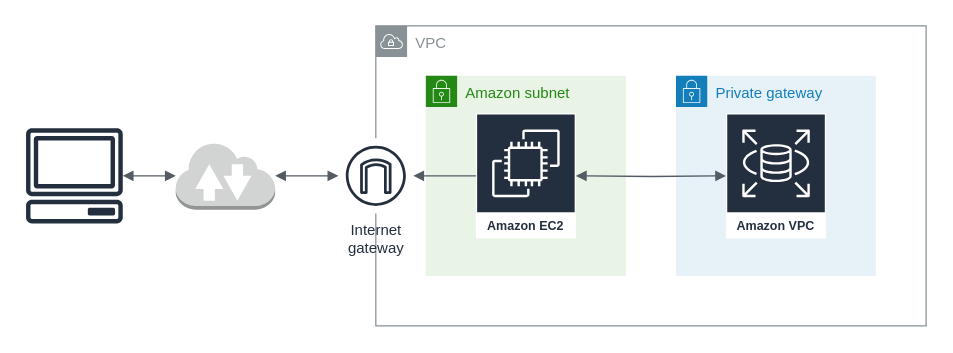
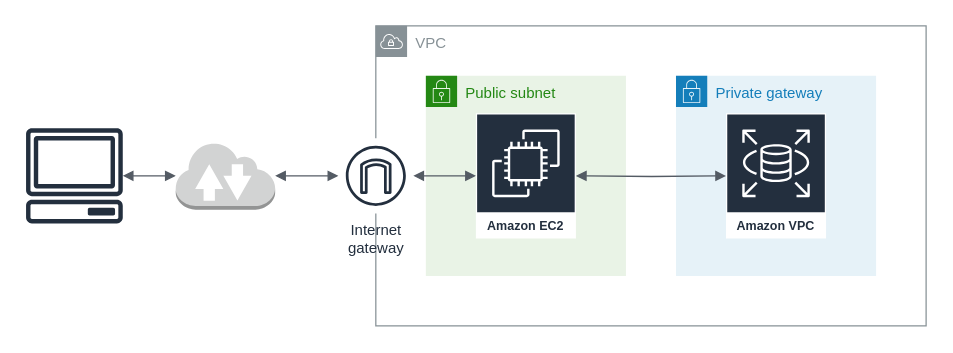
(518, 93) -> (514, 93)
(468, 176) -> (464, 176)
